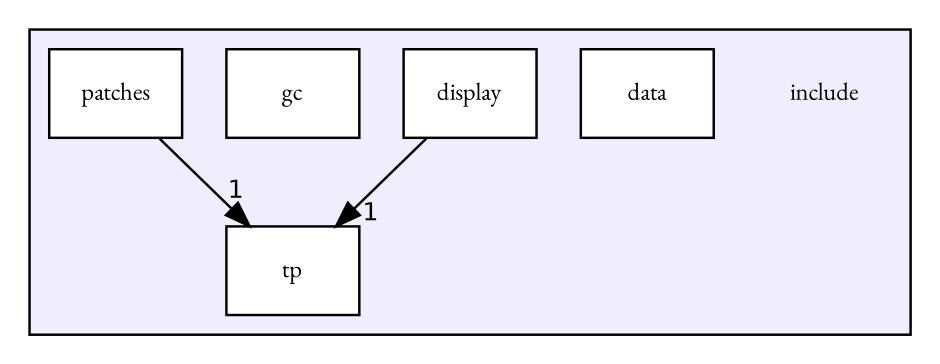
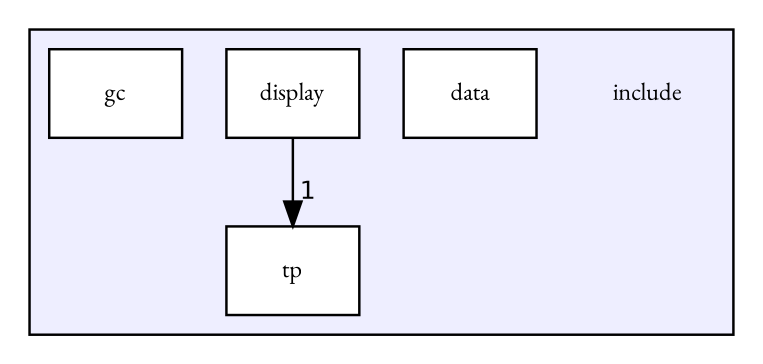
(116, 94) -> none
